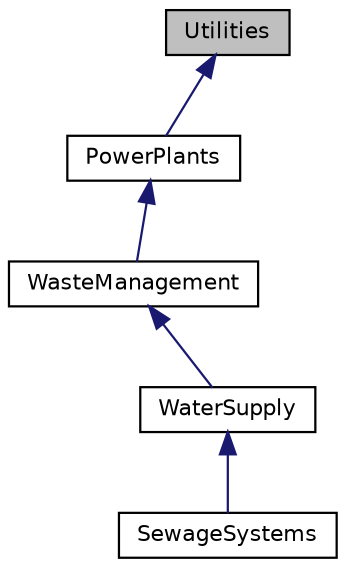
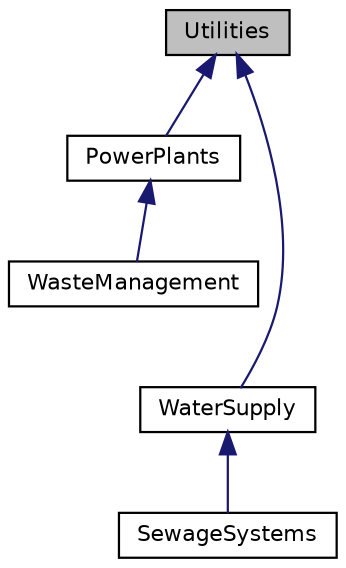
(188, 356) -> (282, 234)
